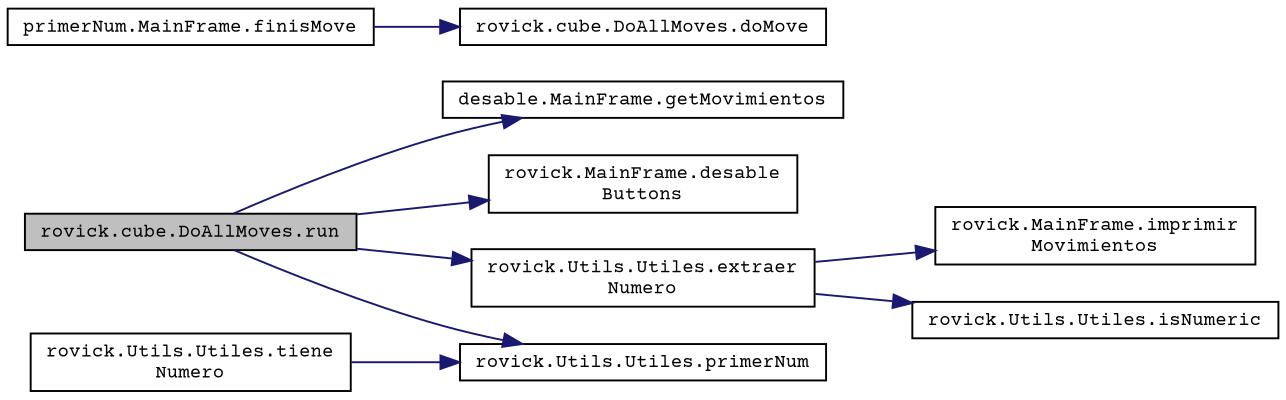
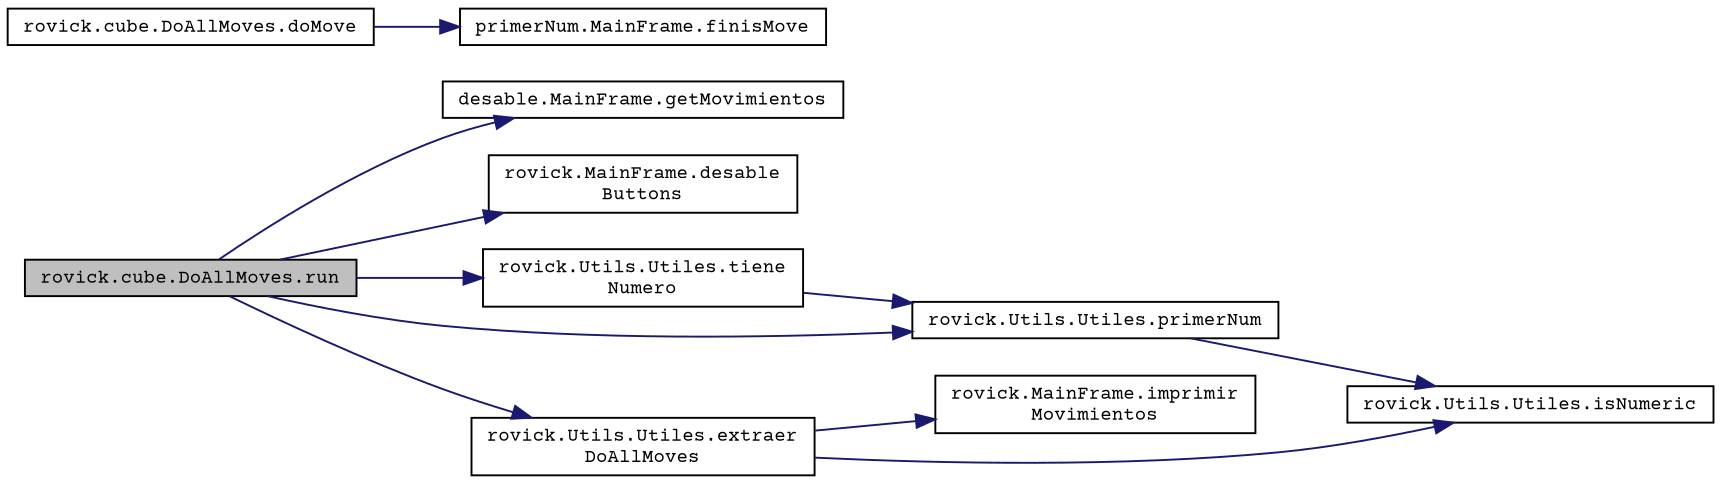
(407, 27) -> (407, 27)
none -> (410, 278)
(643, 278) -> (643, 447)
none -> (1303, 360)
